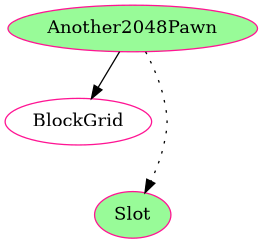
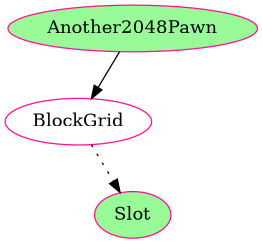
(167, 116) -> (102, 163)
